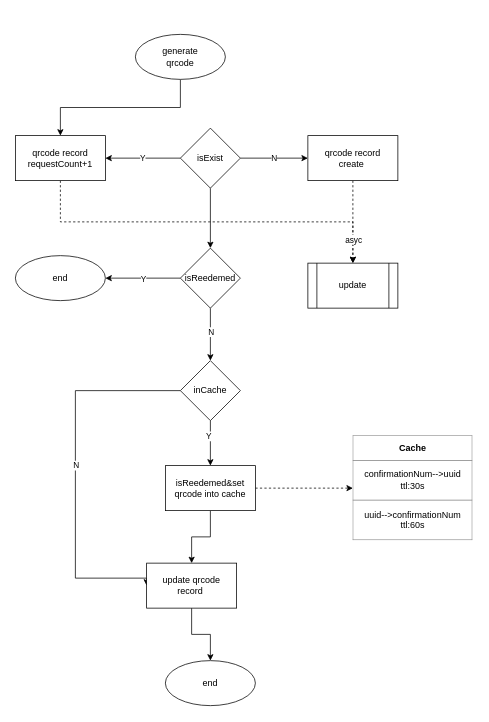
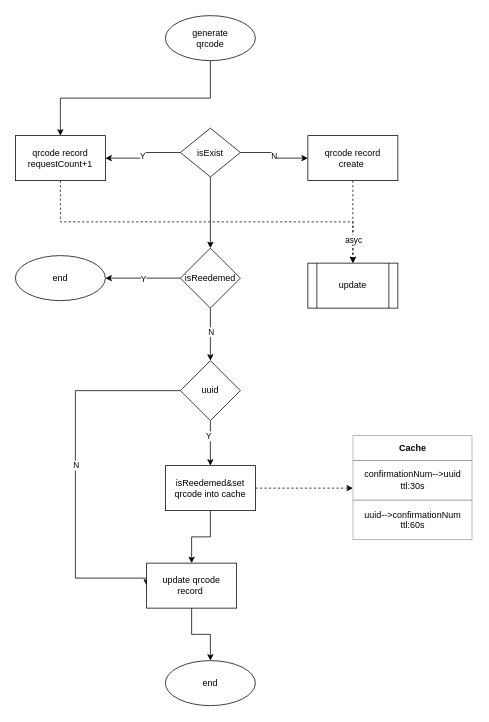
(180, 57) -> (210, 38)
(210, 158) -> (210, 152)
(210, 390) -> (210, 390)
